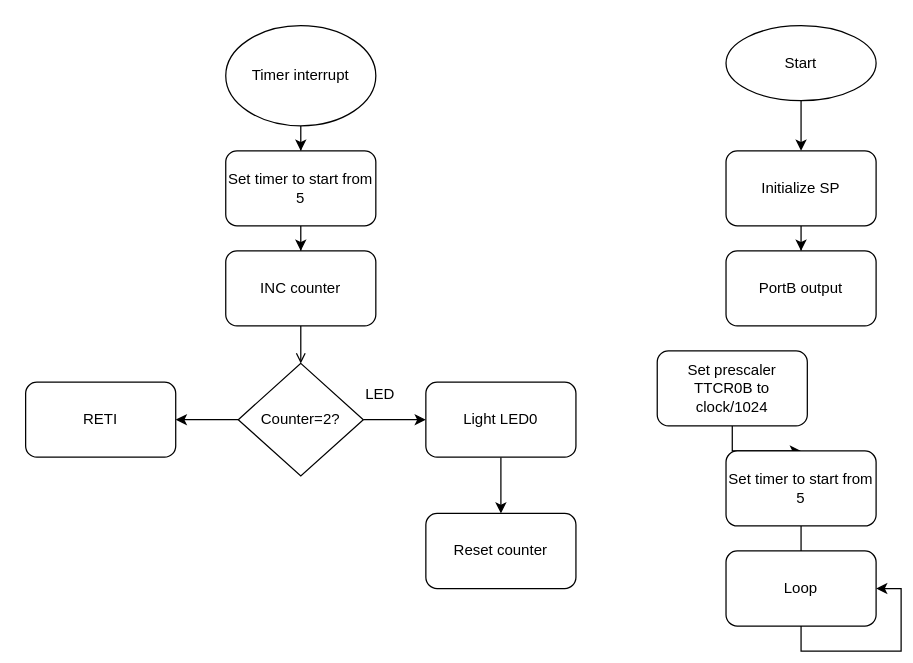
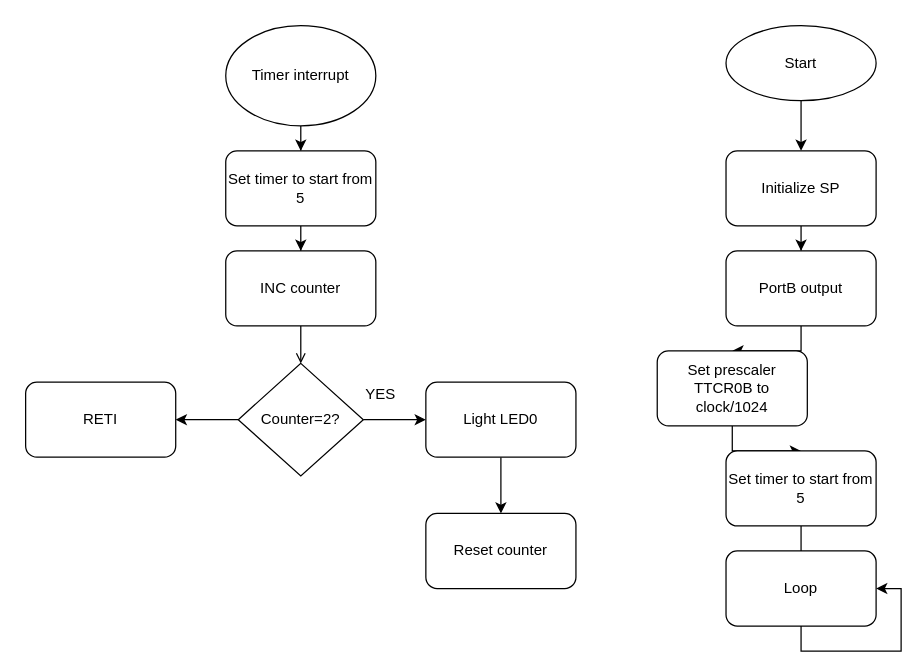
none -> (801, 340)
(378, 395) -> (378, 395)
